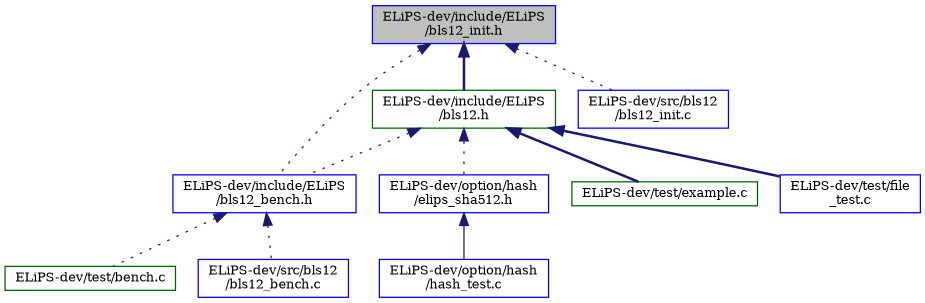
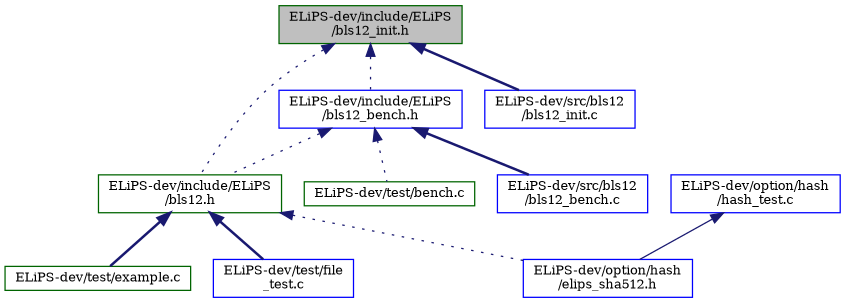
(464, 25) -> (371, 25)
(565, 69) -> (471, 69)
(464, 73) -> (253, 103)
(358, 154) -> (274, 154)
(270, 242) -> (478, 154)
(464, 243) -> (676, 239)
